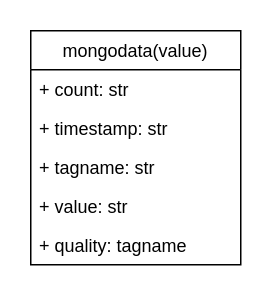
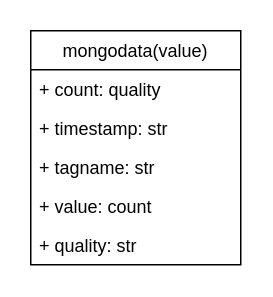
(92, 90) -> (108, 90)
(90, 207) -> (100, 207)
(118, 246) -> (98, 246)
